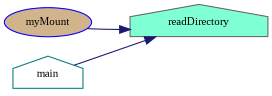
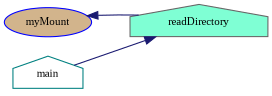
(103, 29) -> (118, 15)
